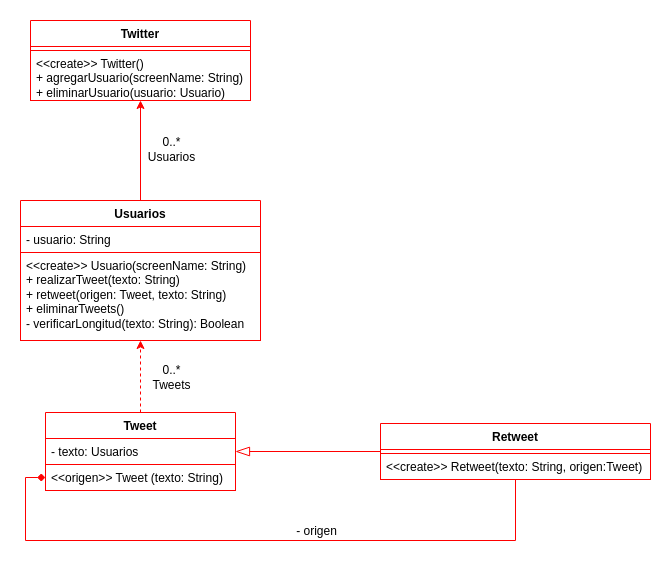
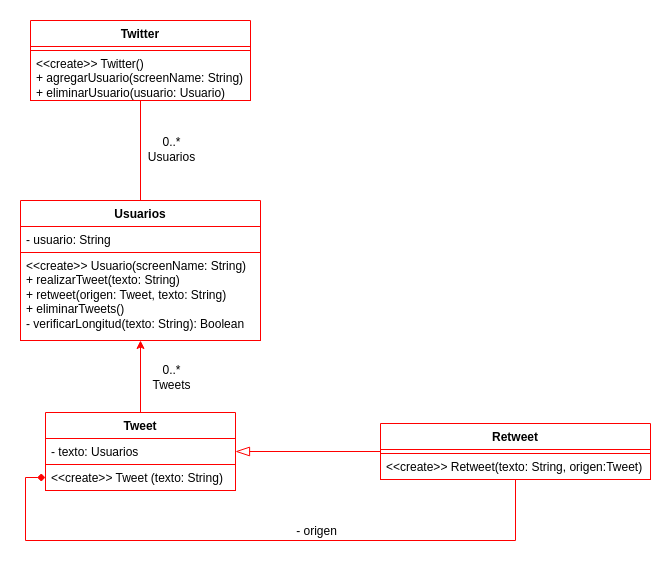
(141, 108) -> (141, 106)
(141, 379) -> (141, 379)
(142, 486) -> (142, 486)
